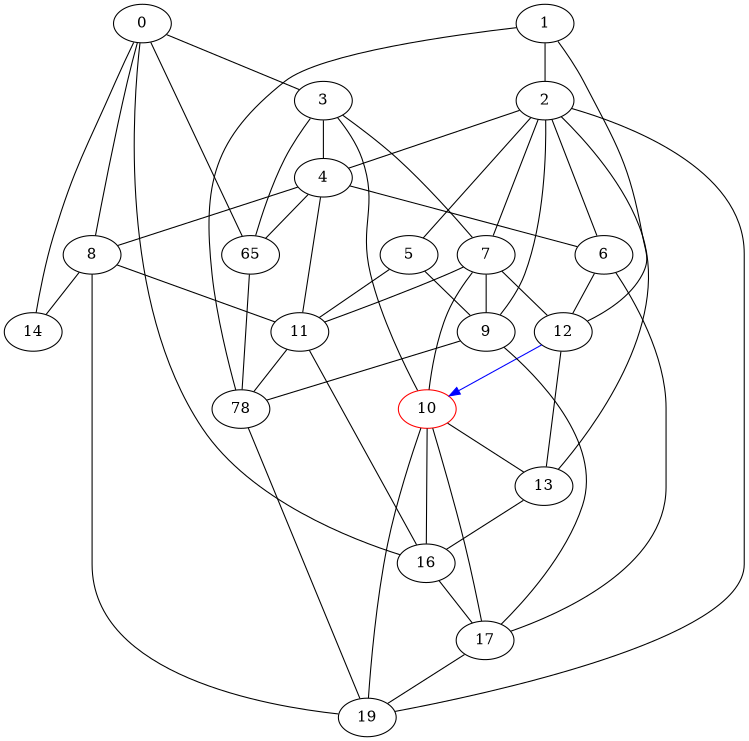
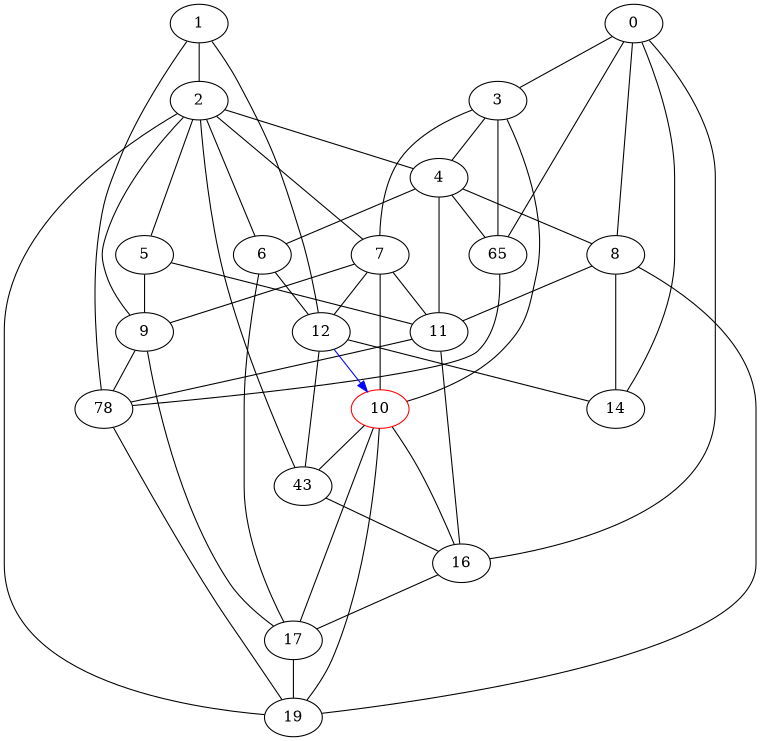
none -> (462, 369)
(544, 486) -> (303, 486)
